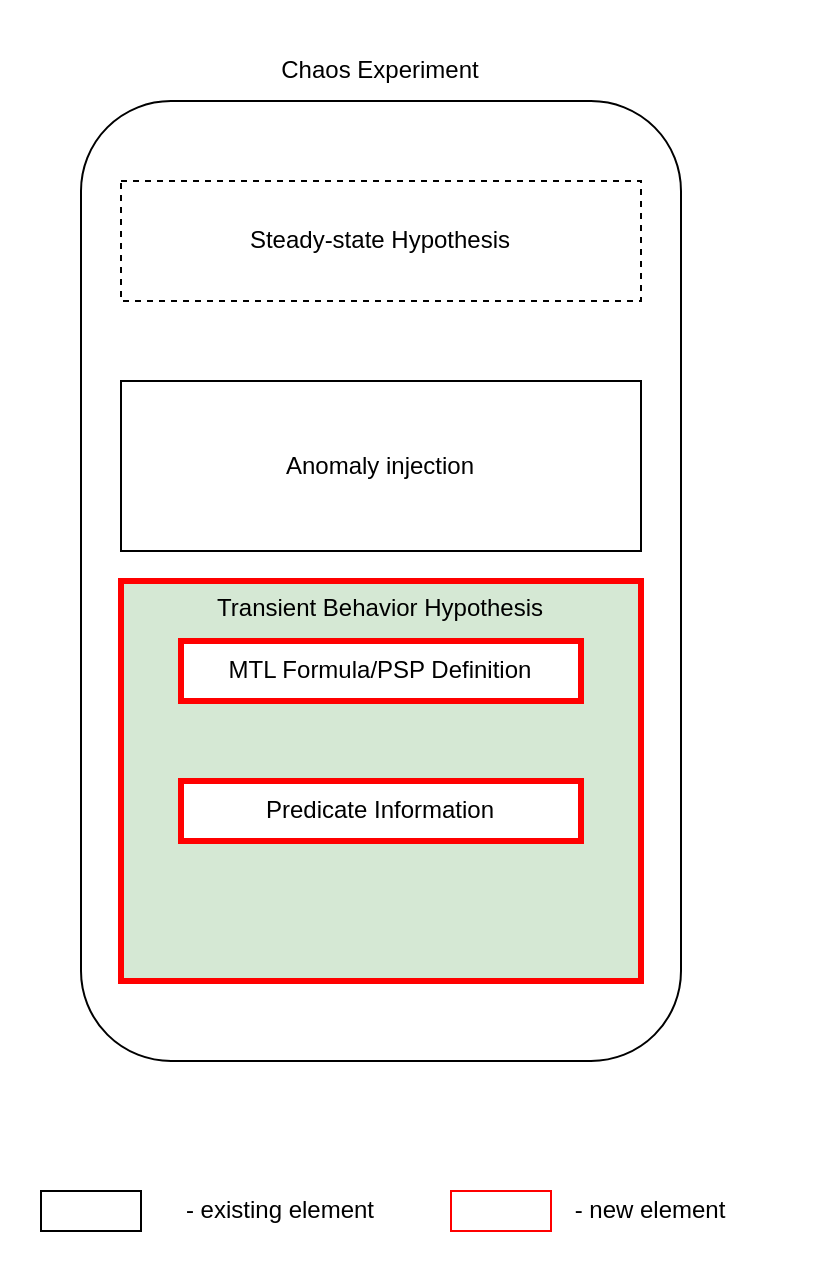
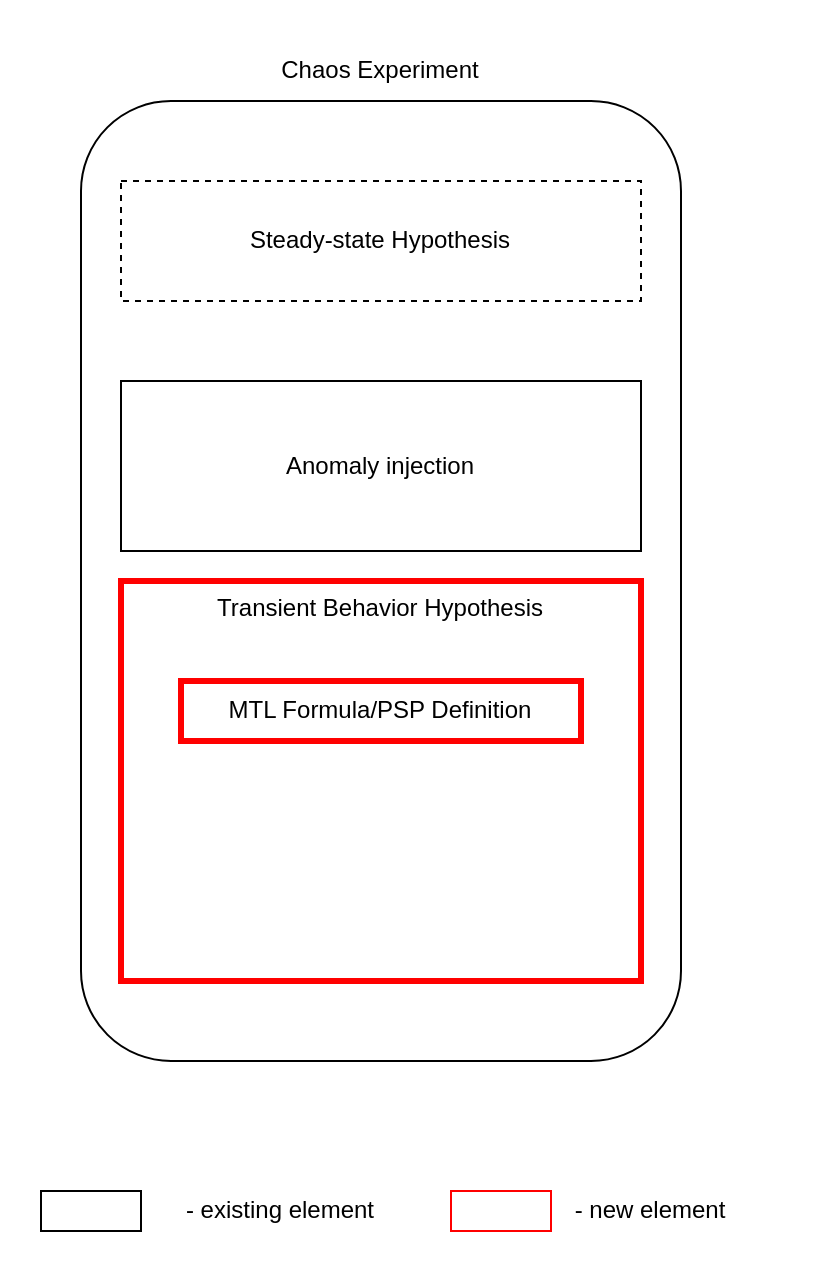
(381, 609) -> (381, 609)
(381, 671) -> (381, 711)
(381, 811) -> none
